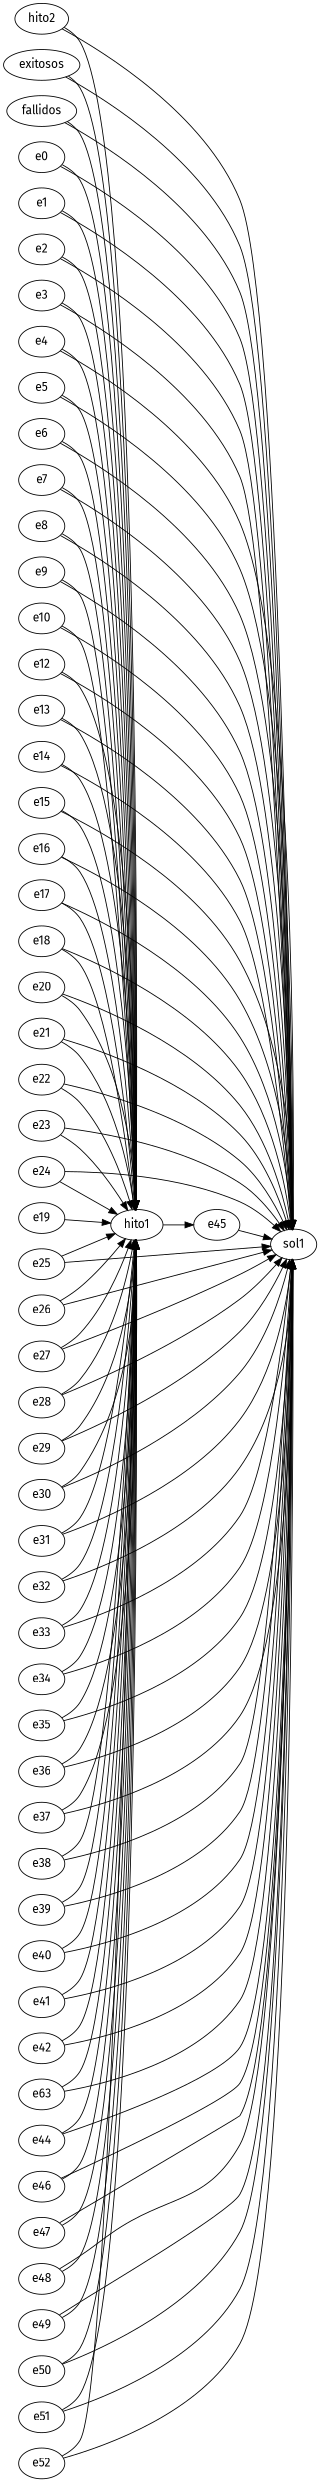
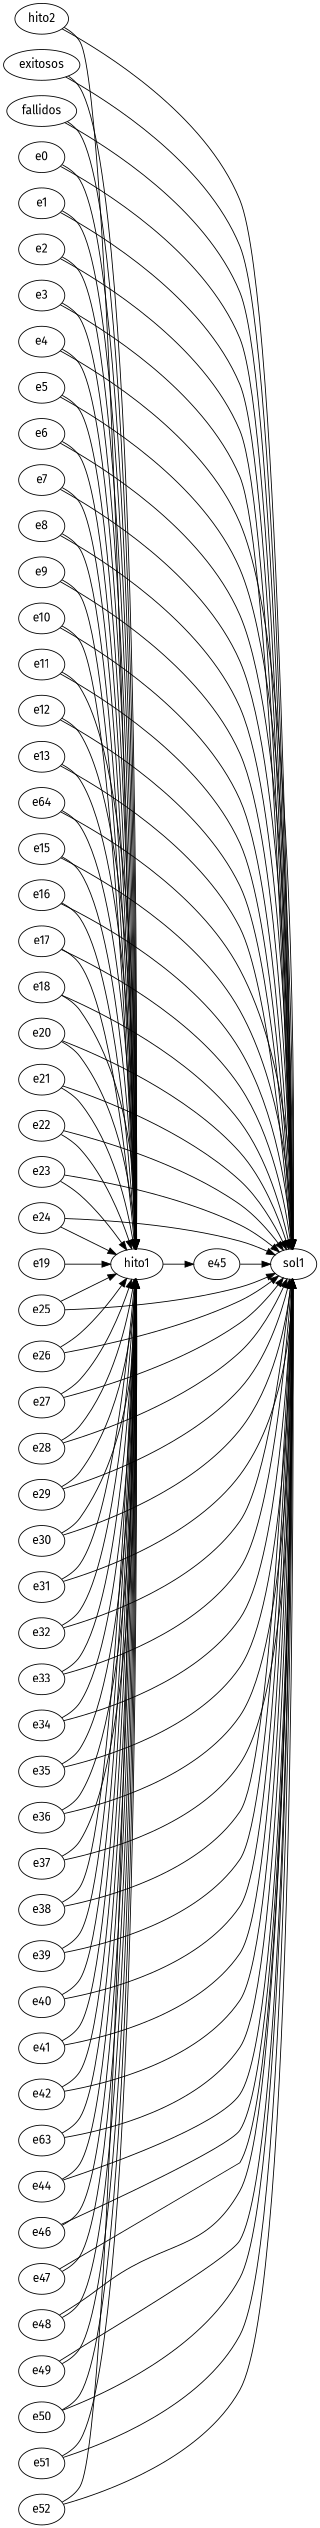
none -> (42, 665)
(42, 757) -> (42, 803)
